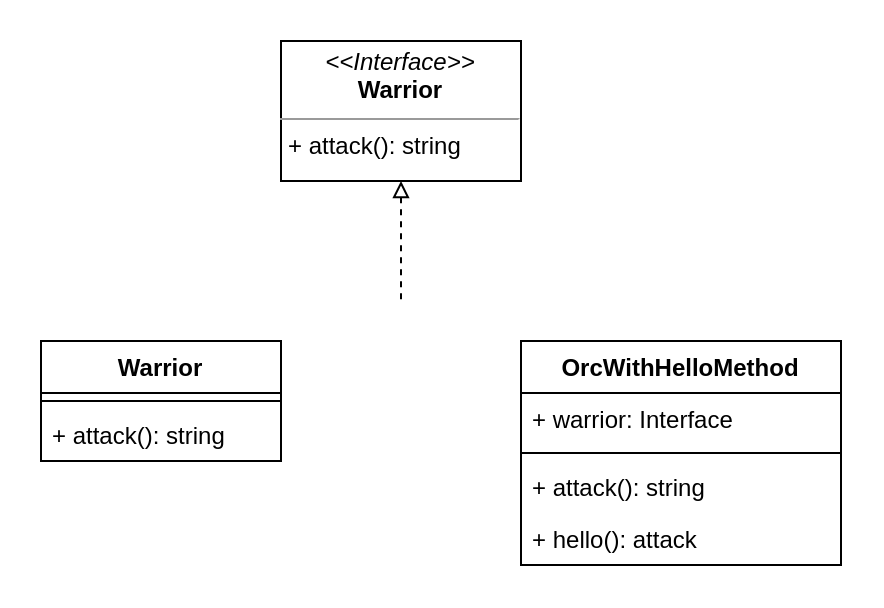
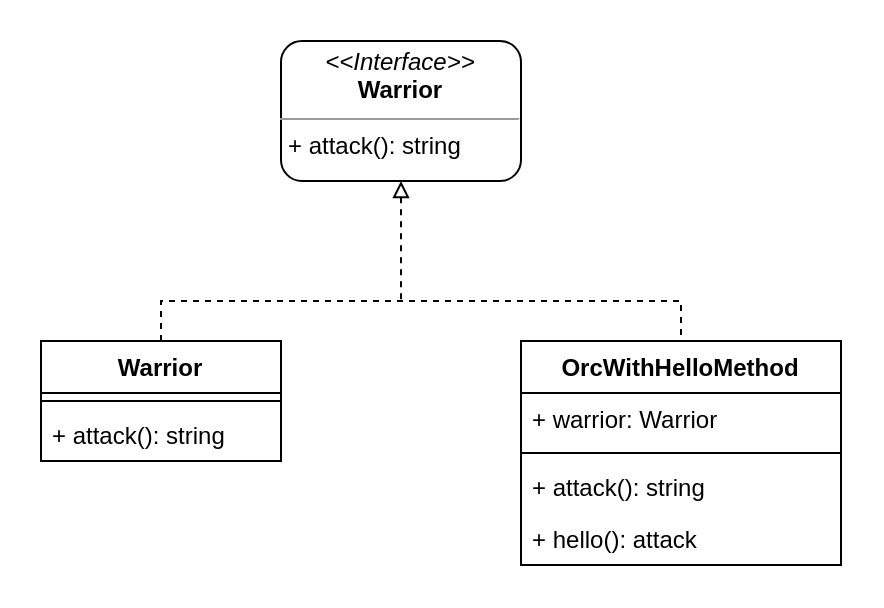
(401, 111) -> (401, 111)
none -> (560, 301)
(654, 420) -> (637, 420)
